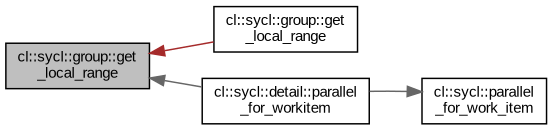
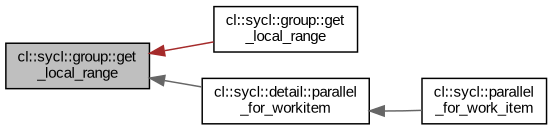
(388, 91) -> (403, 111)
